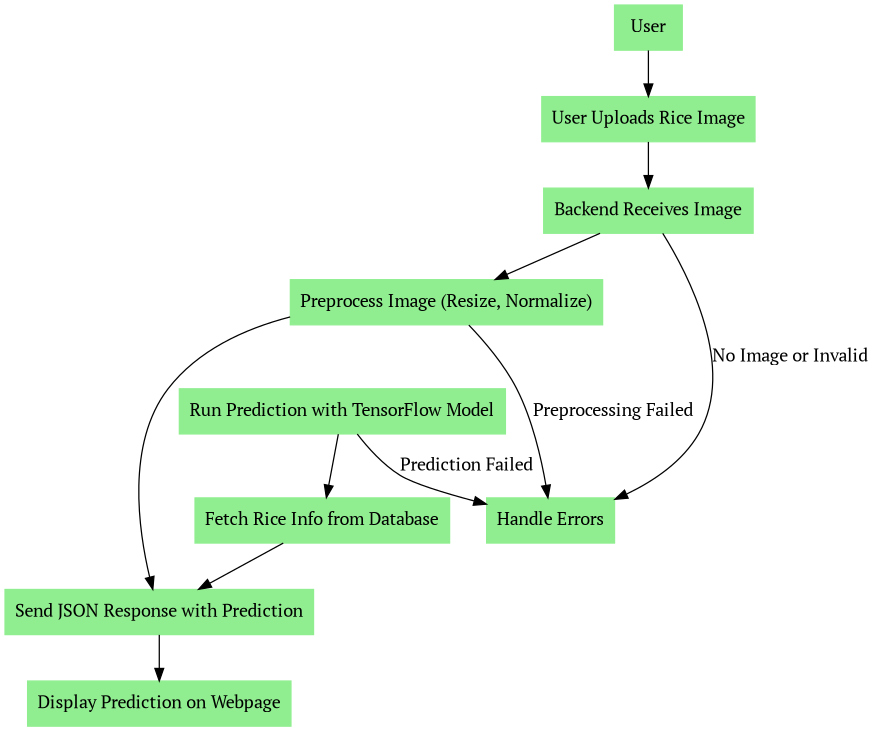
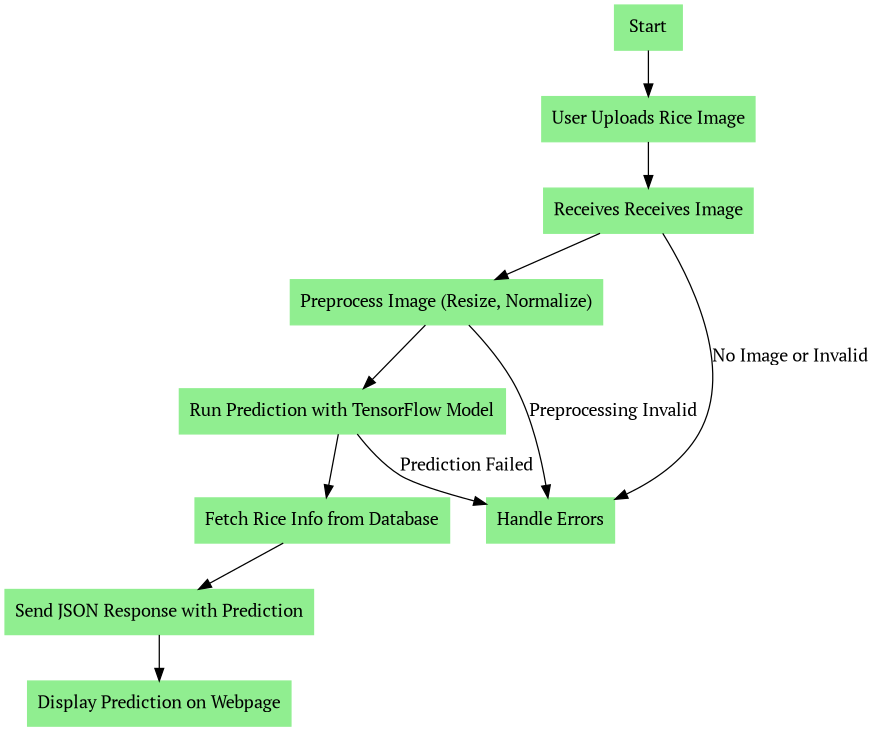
(648, 28) -> (648, 28)
(648, 211) -> (648, 211)
(155, 411) -> (399, 352)
(613, 411) -> (613, 411)
